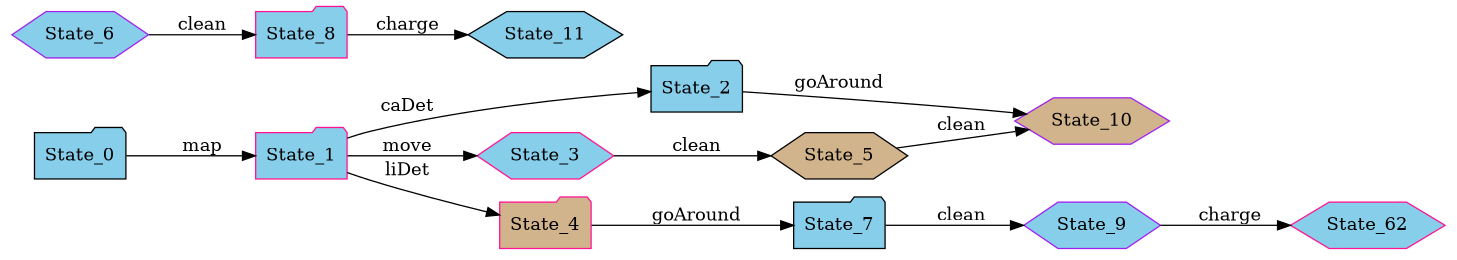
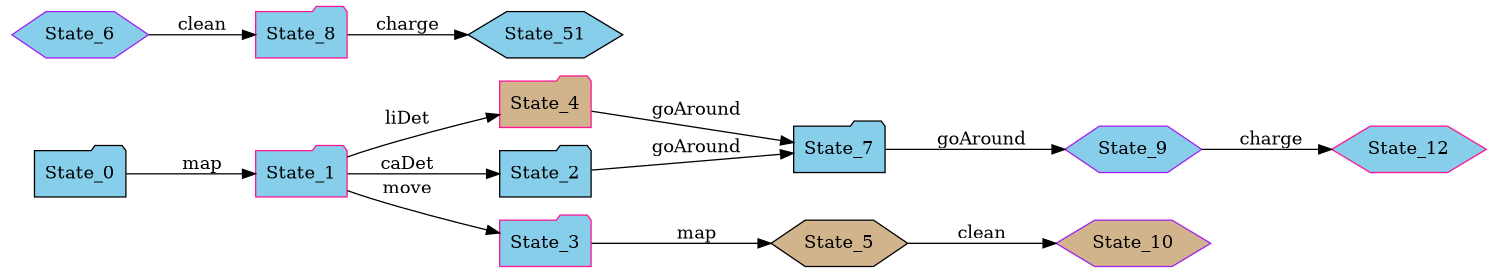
(545, 35) -> (545, 35)
(878, 101) -> (686, 162)
(697, 146) -> (697, 234)
(545, 156) -> (545, 243)
(961, 216) -> (982, 140)
(1368, 225) -> (1409, 149)
